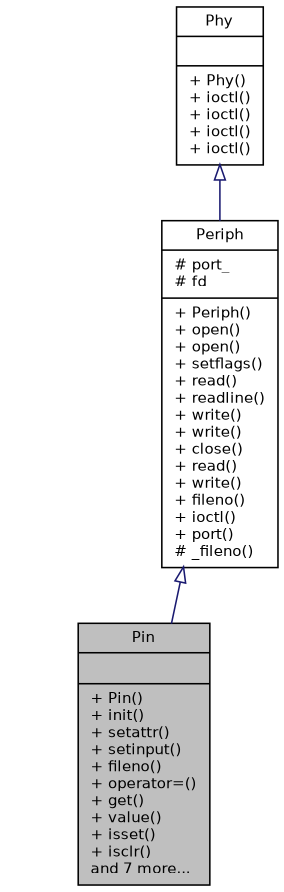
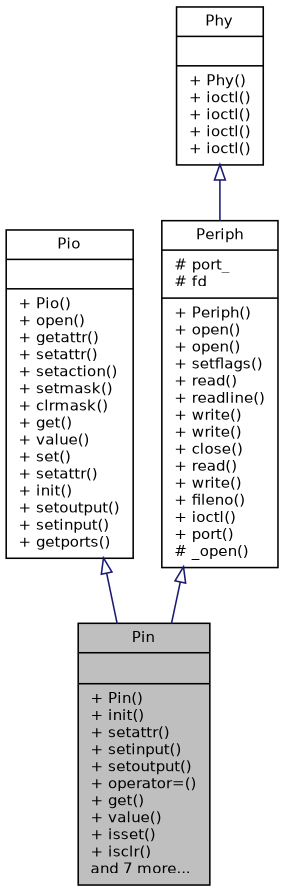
none -> (70, 394)
(214, 551) -> (212, 551)
(126, 767) -> (142, 767)
